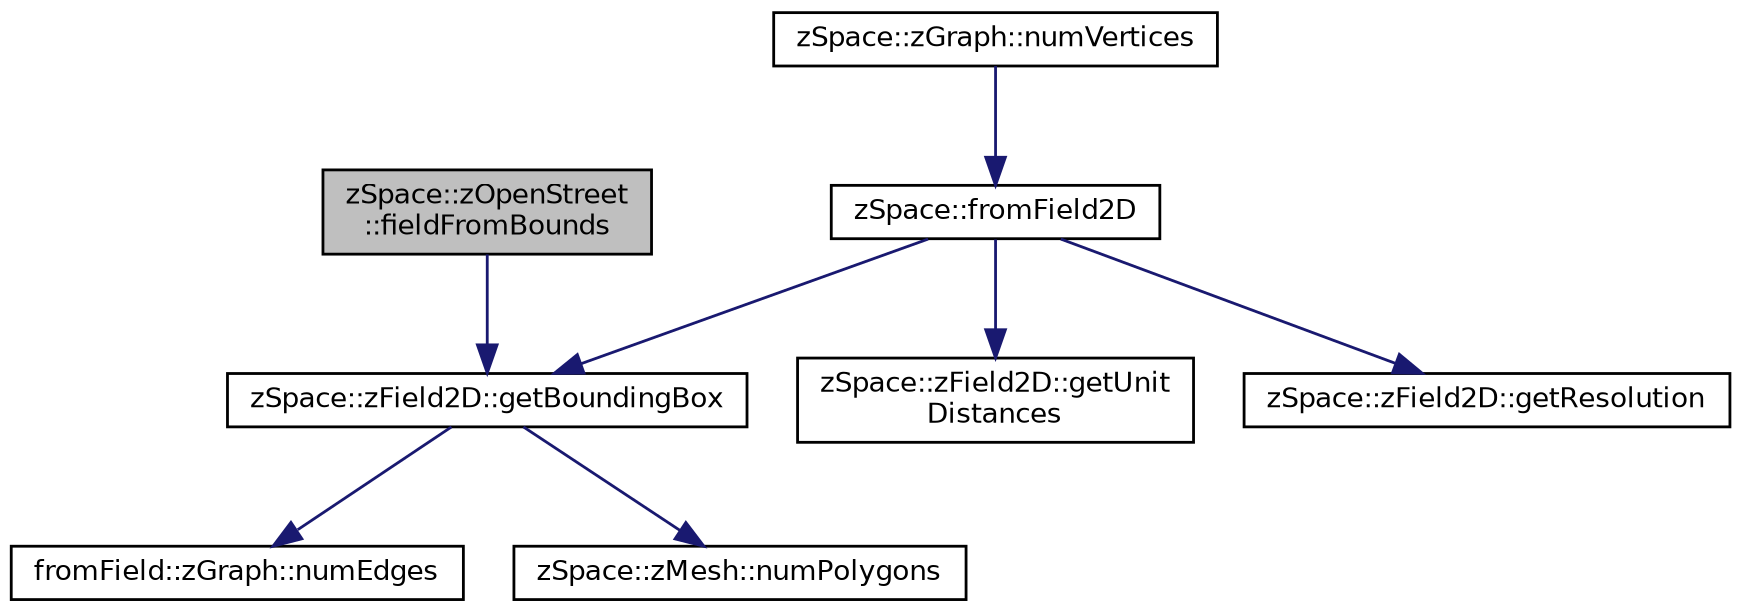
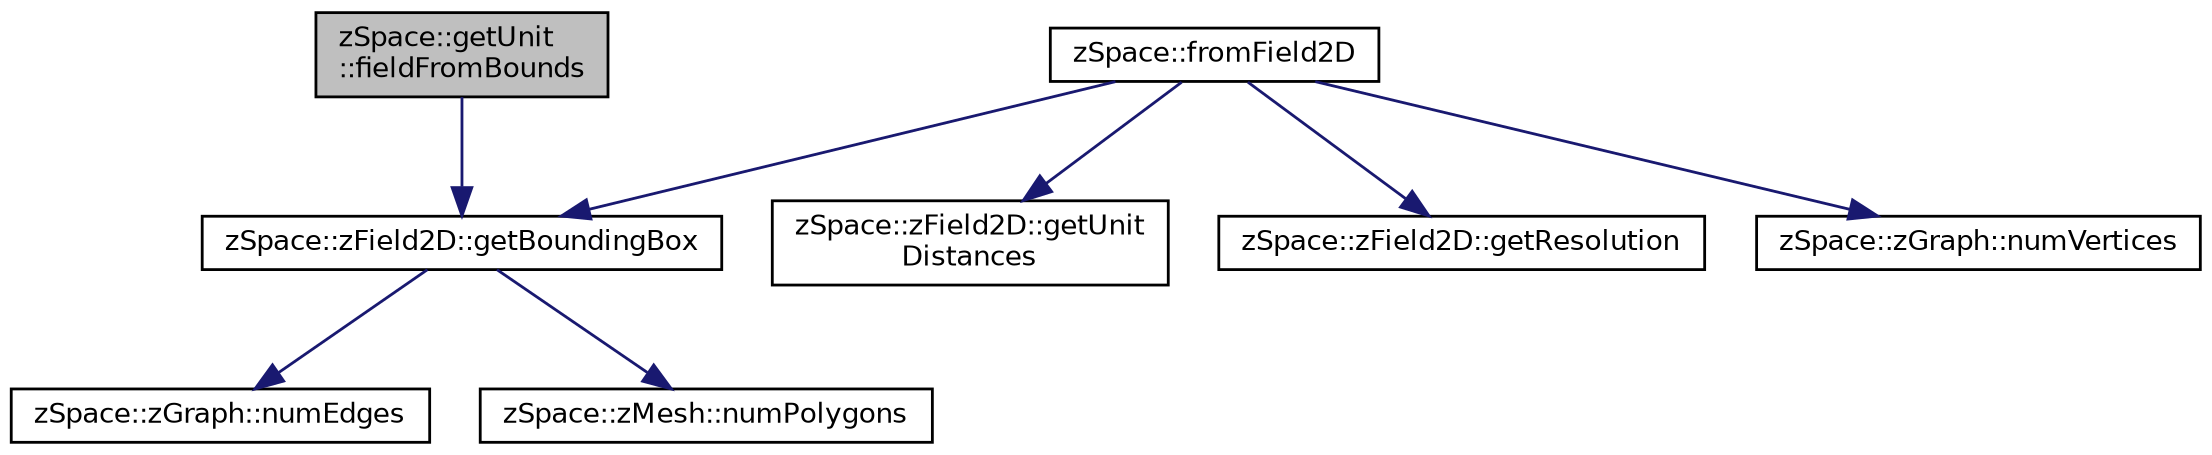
(996, 111) -> (1582, 145)
(487, 212) -> (462, 55)
(237, 573) -> (220, 416)
